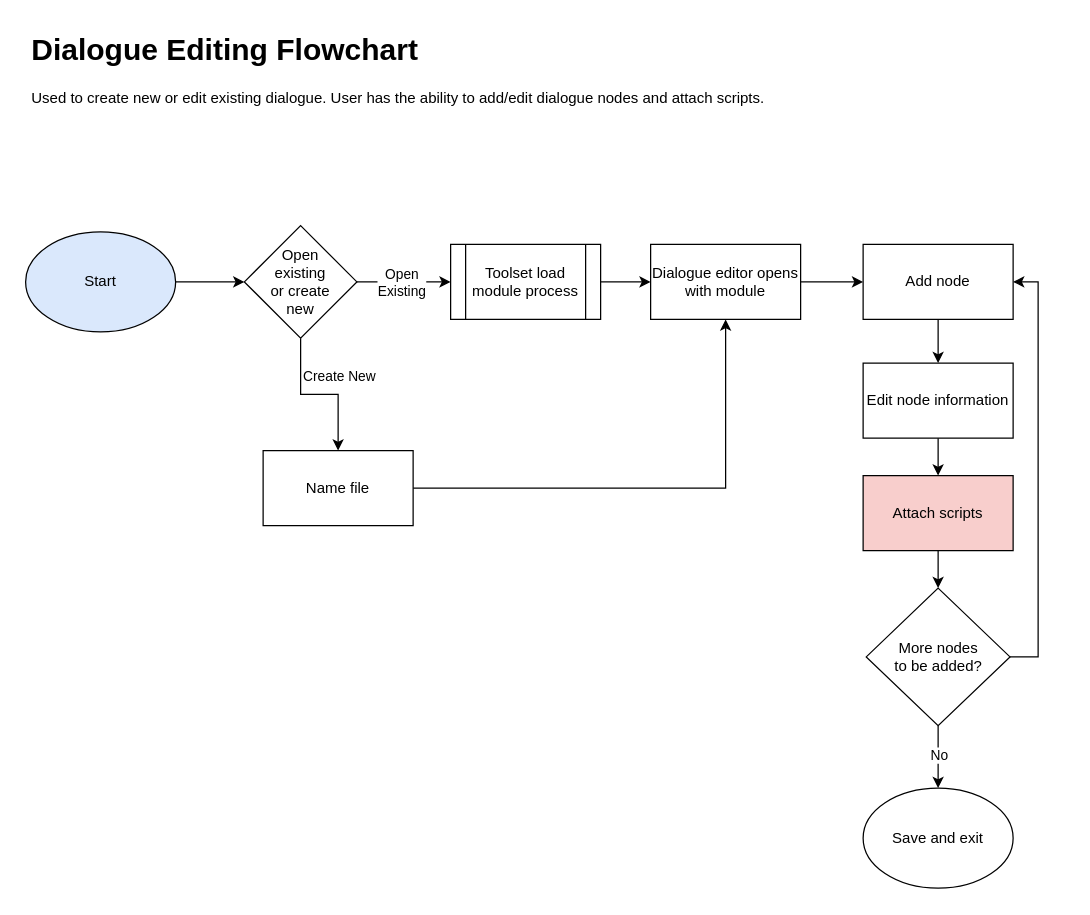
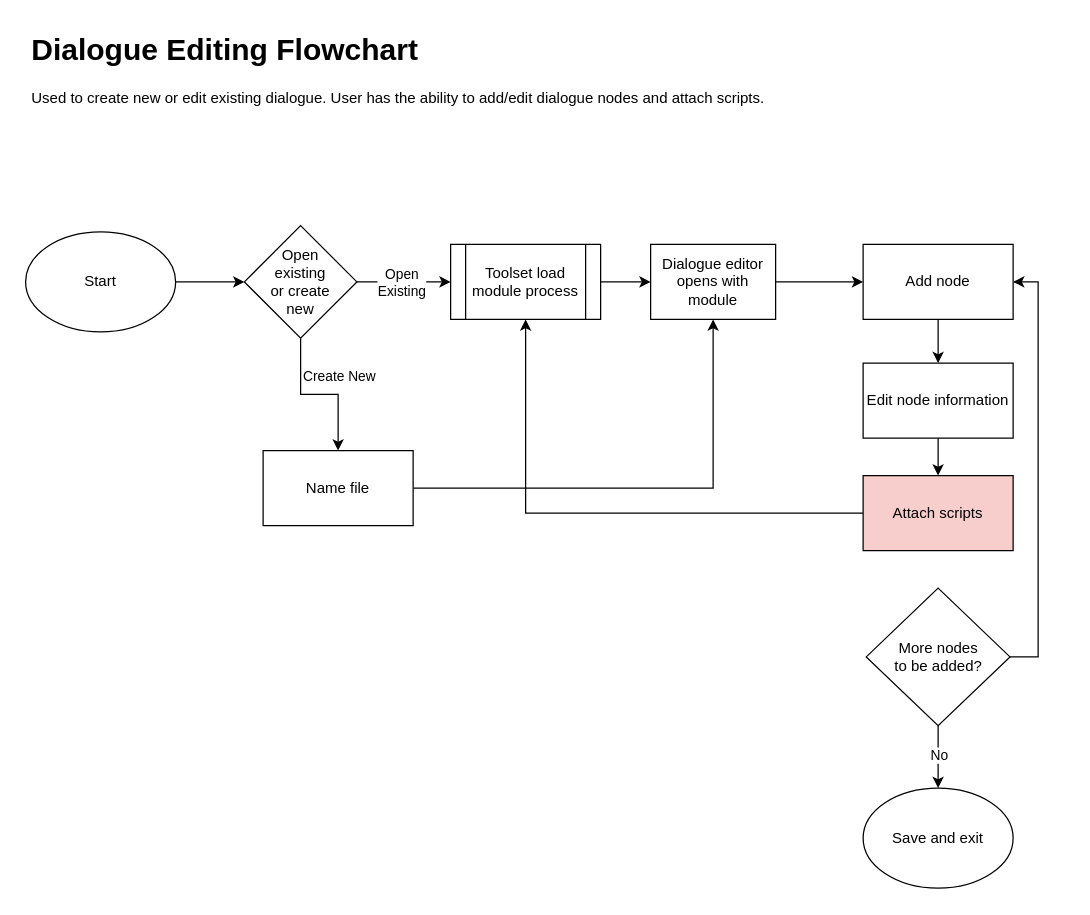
(101, 282) -> (101, 282)
(726, 282) -> (713, 282)
(938, 574) -> (602, 513)
